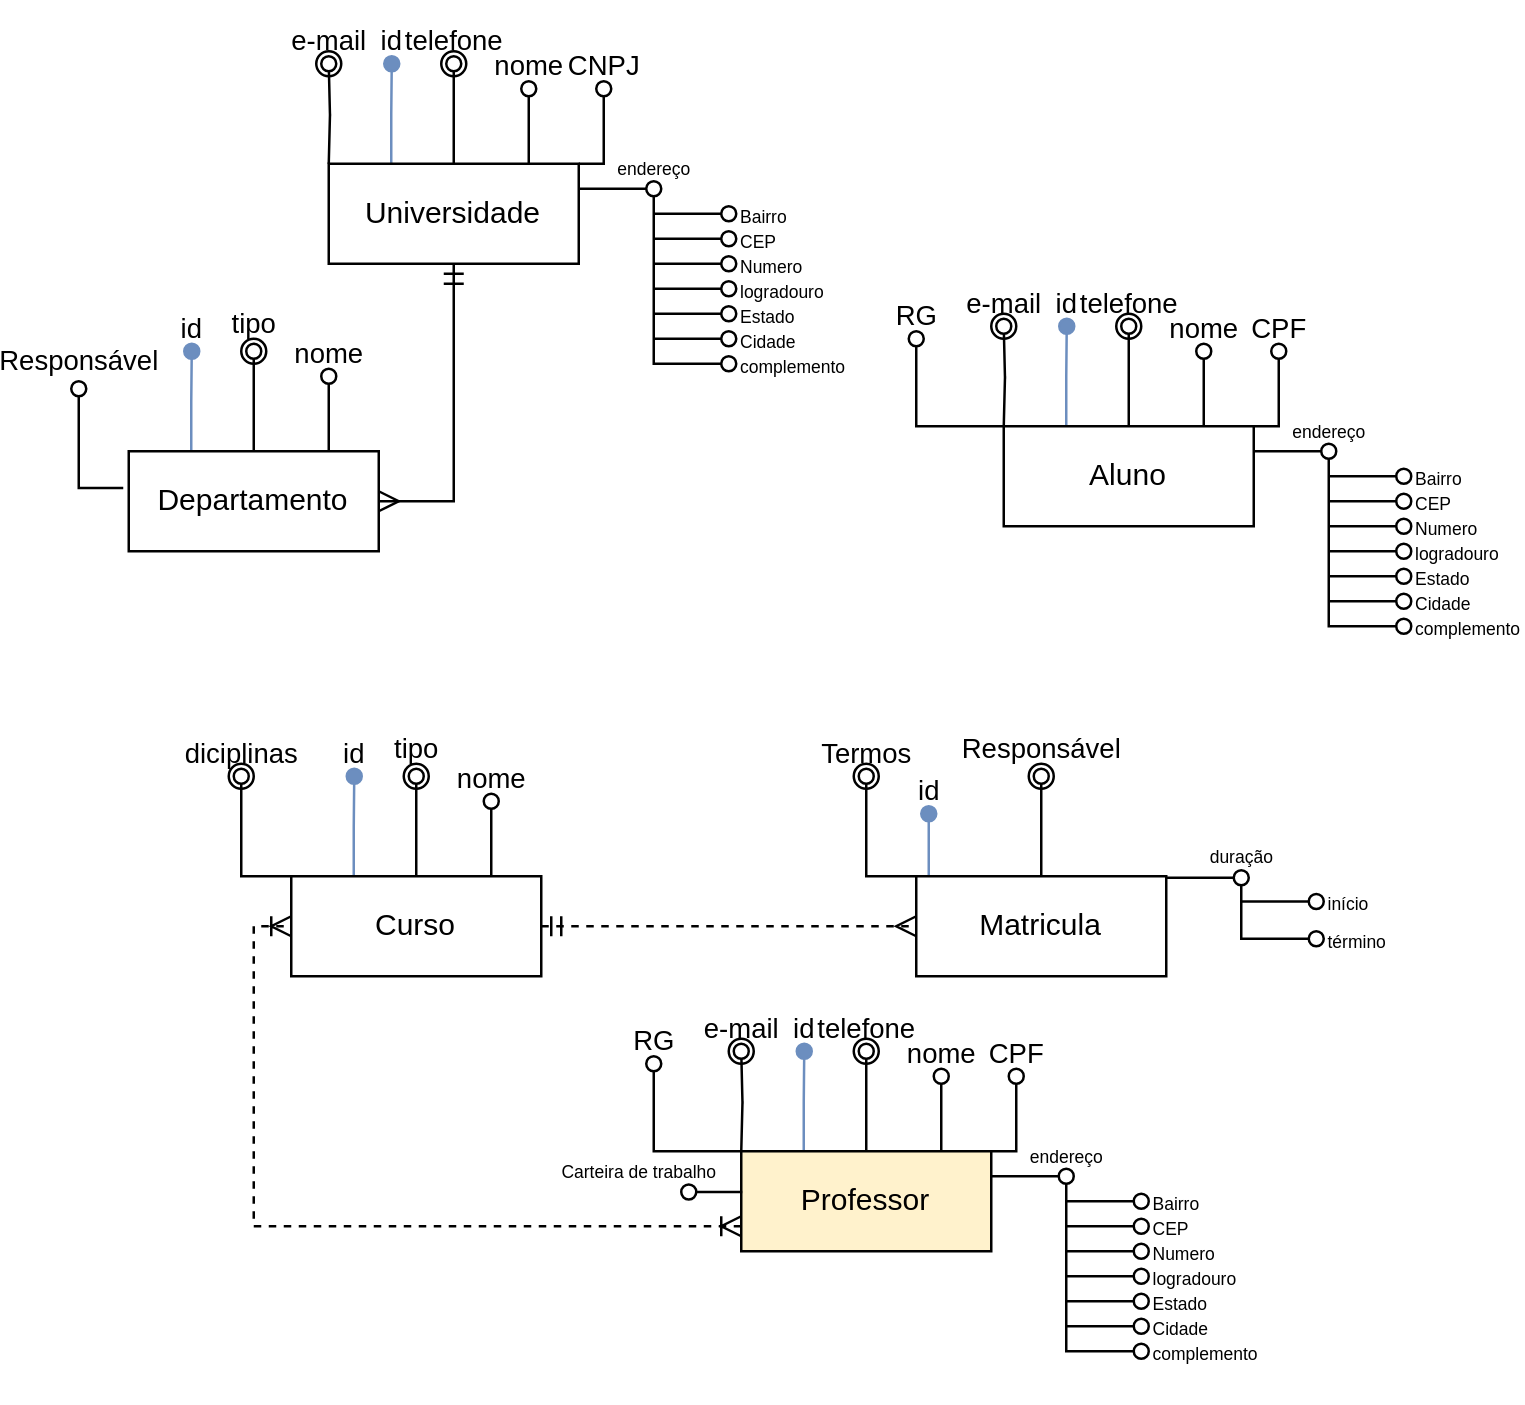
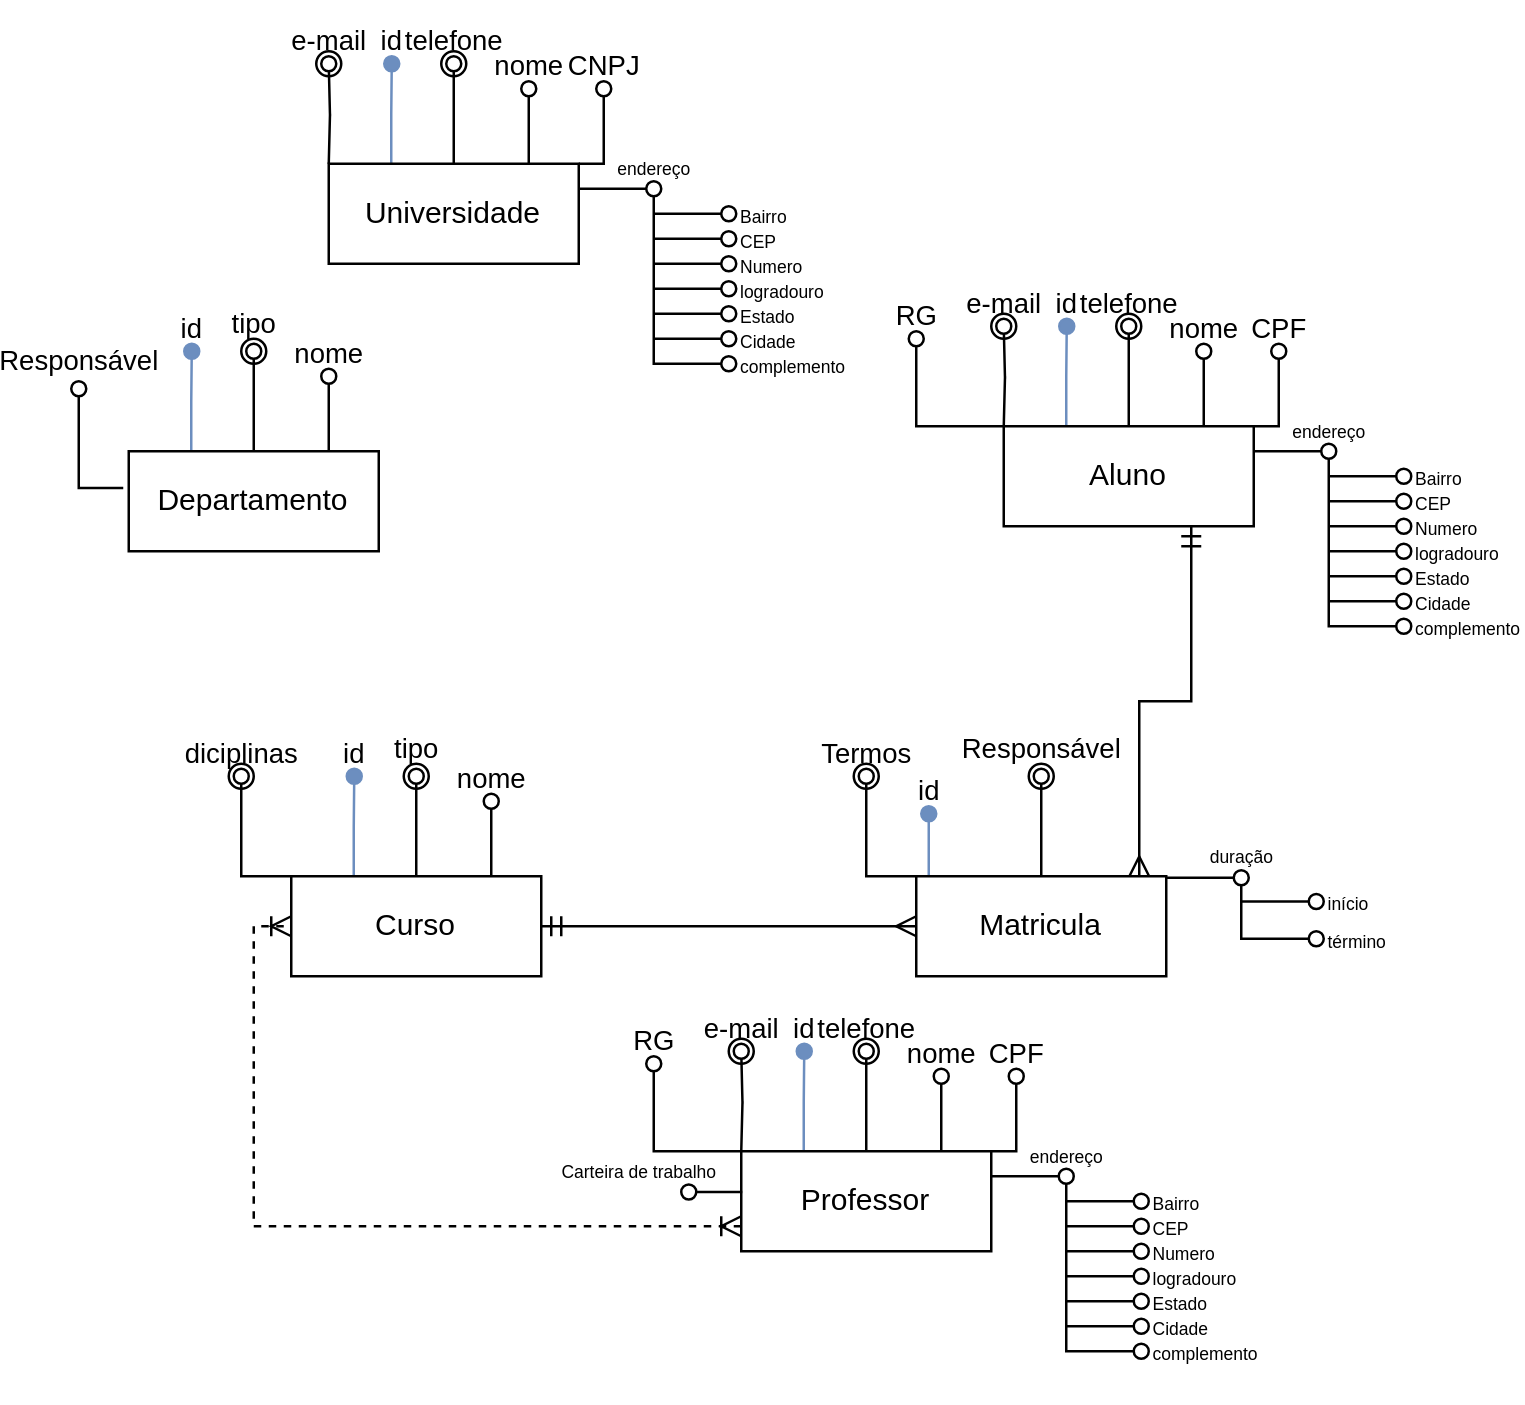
(454, 420) -> none
none -> (1165, 701)
(731, 926) -> (731, 926)
(866, 1201) -> (866, 1201)
